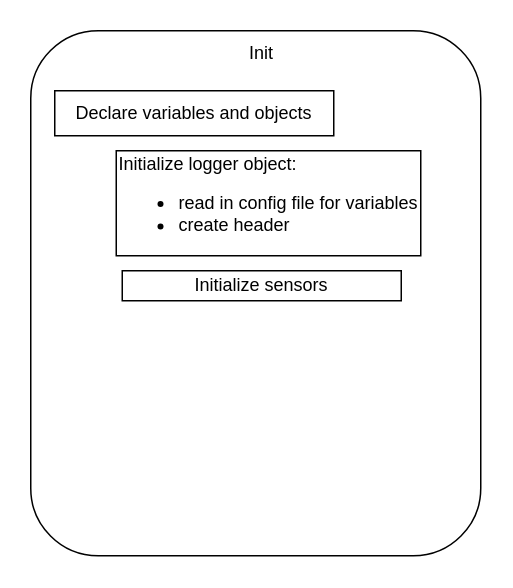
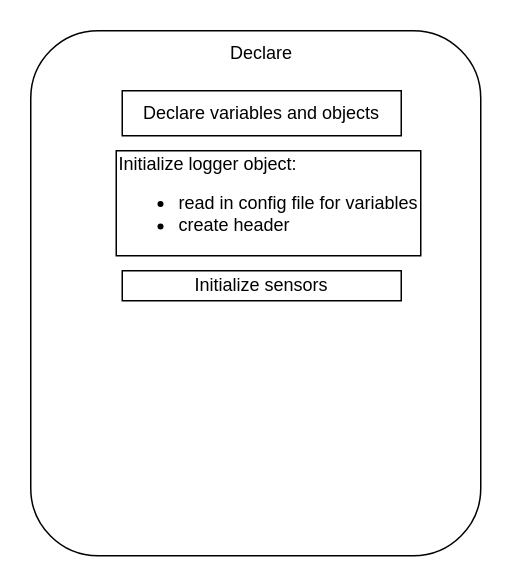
(262, 53) -> (262, 53)
(194, 113) -> (262, 113)
